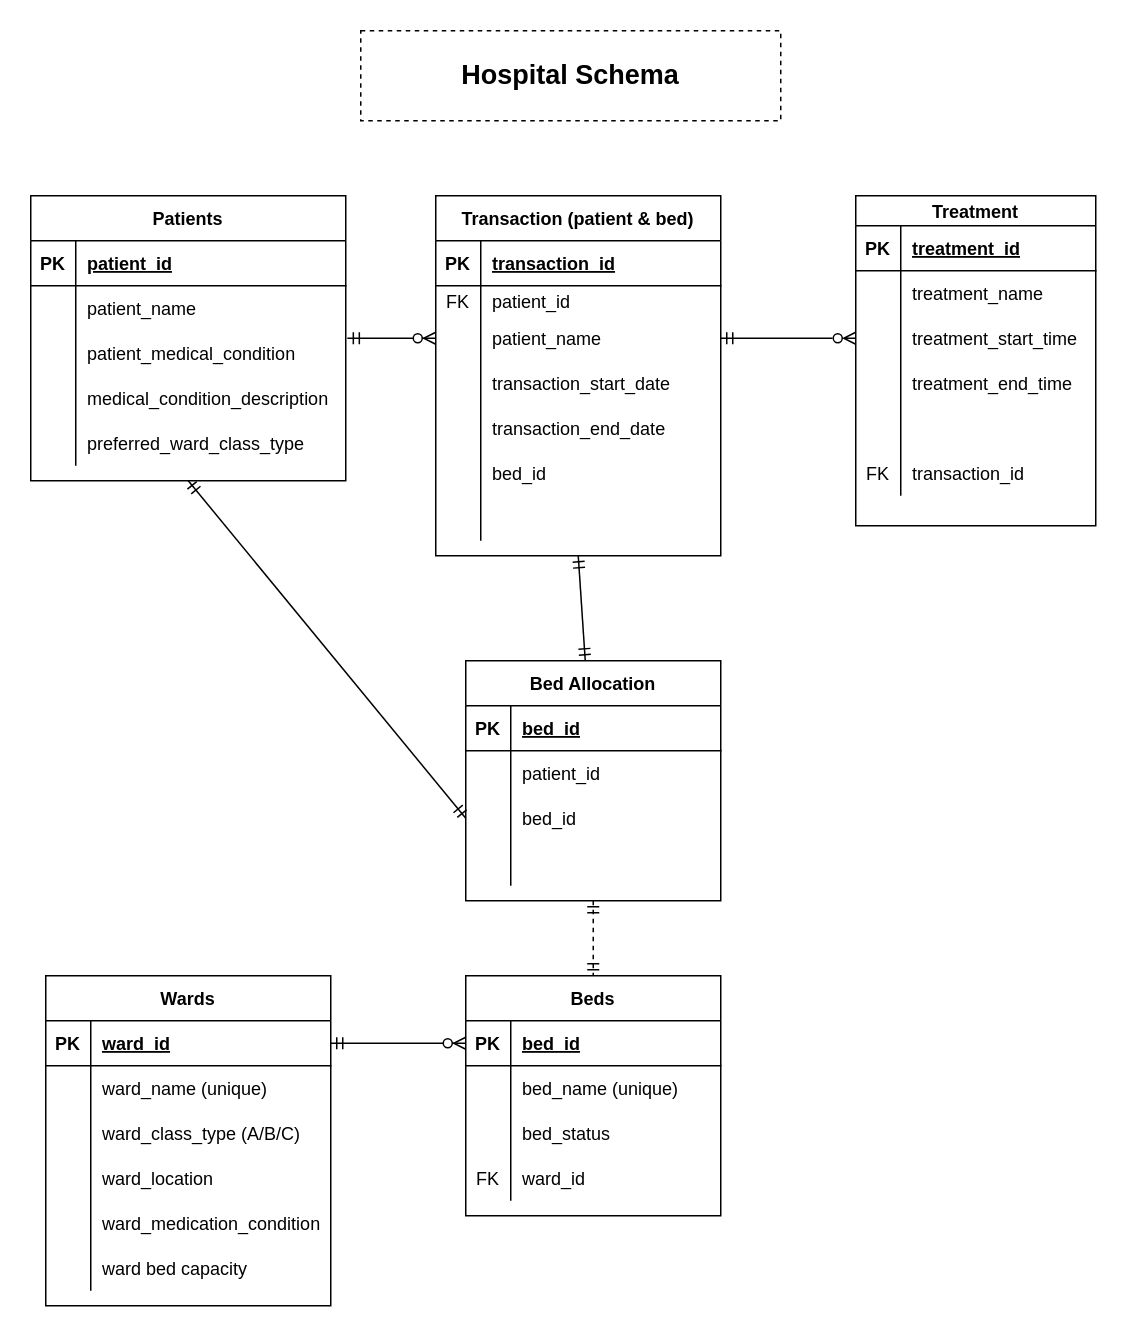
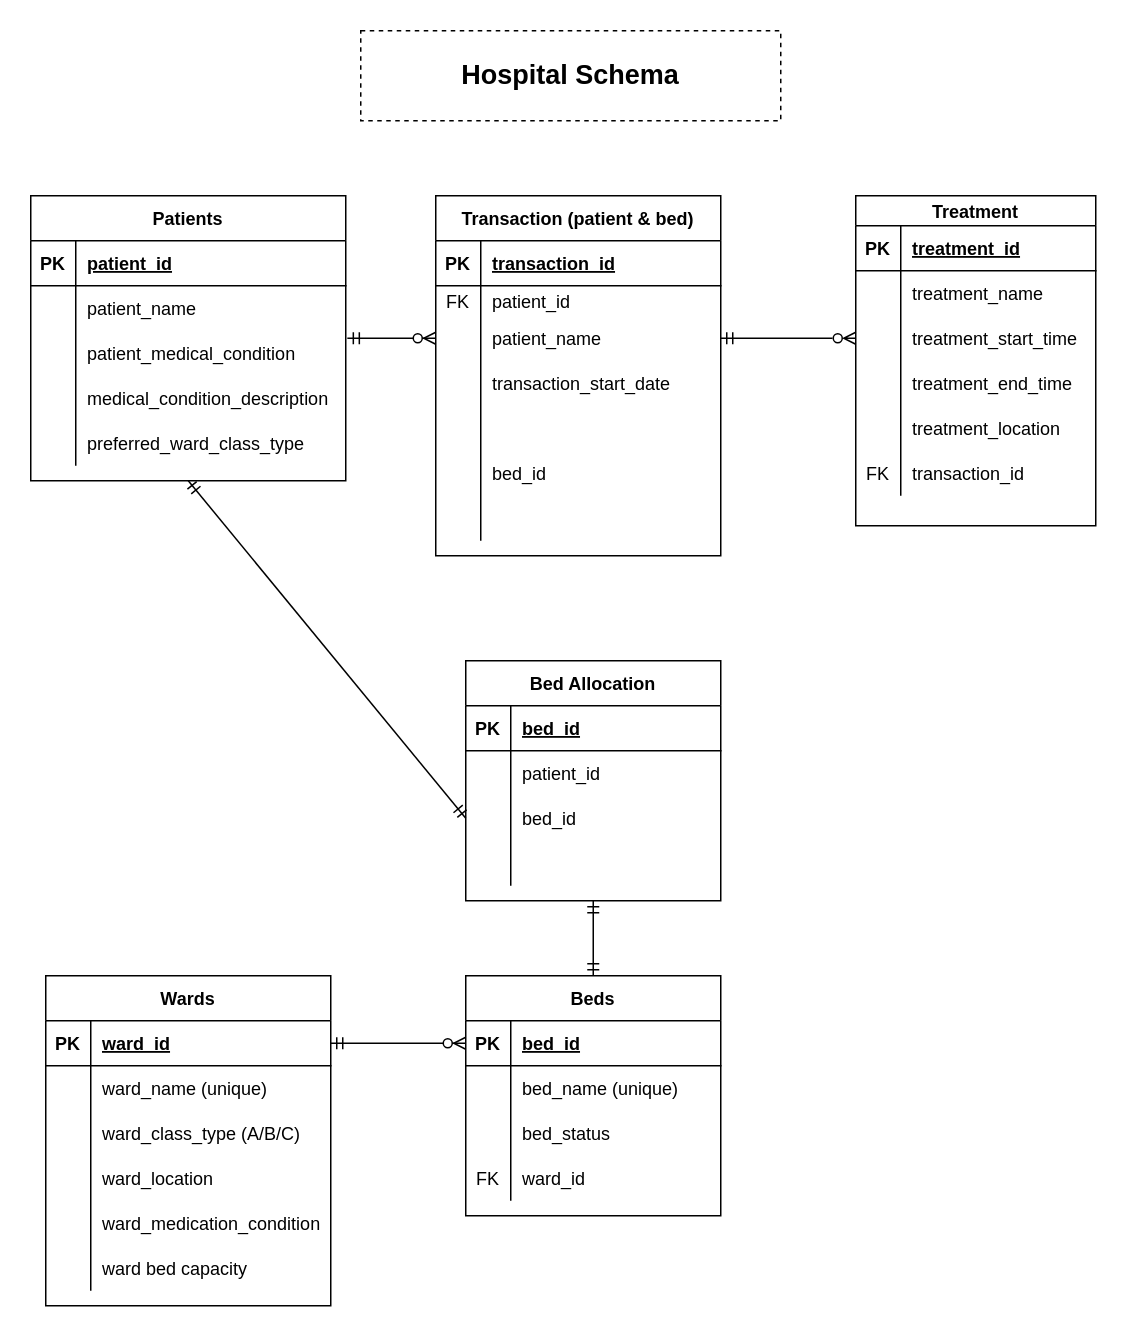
(601, 428) -> none
none -> (998, 428)
(582, 609) -> none
(593, 938) -> (593, 938)
